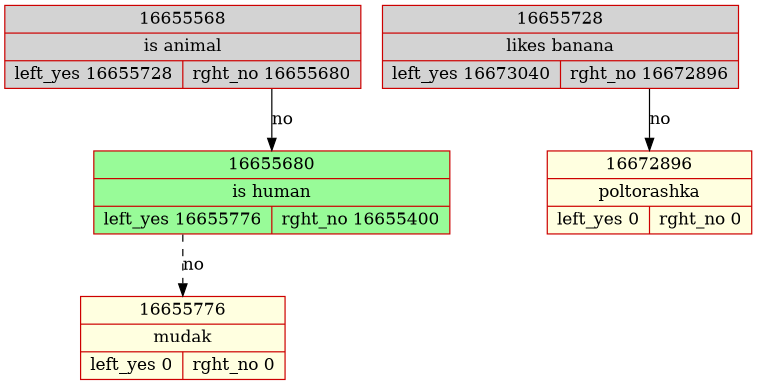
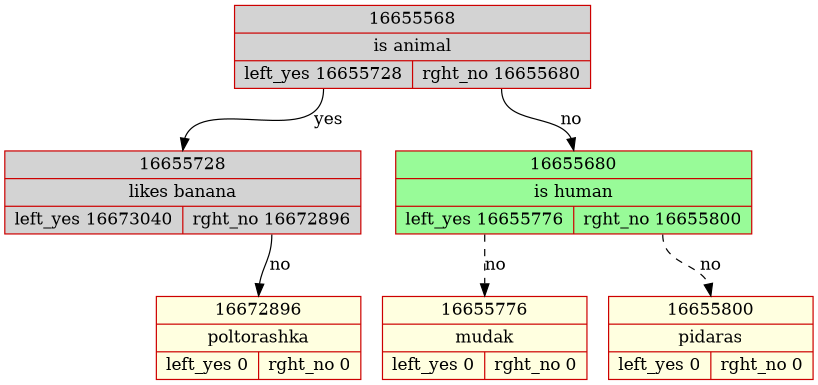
none -> (259, 120)
(361, 220) -> (663, 220)
none -> (711, 338)
